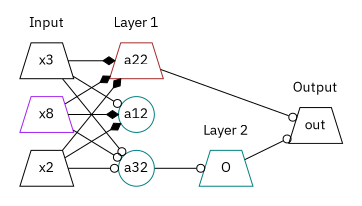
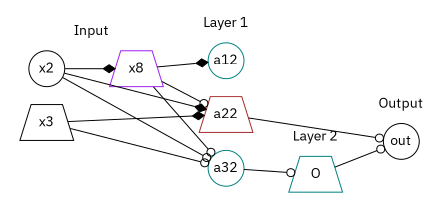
(94, 89) -> none
(83, 93) -> (181, 92)
(316, 125) -> (401, 141)
(88, 144) -> (84, 69)
(47, 168) -> (47, 69)
